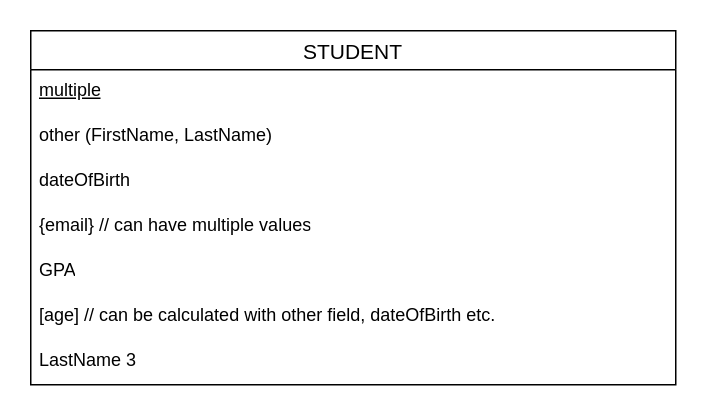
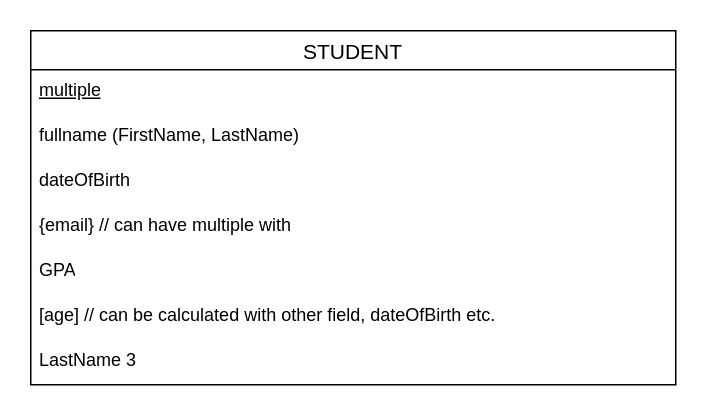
(166, 136) -> (177, 136)
(190, 226) -> (180, 226)
